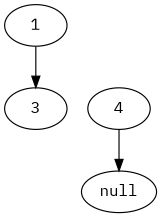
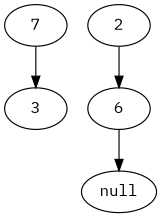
(36, 25) -> (36, 25)
none -> (119, 25)
(119, 109) -> (119, 109)
